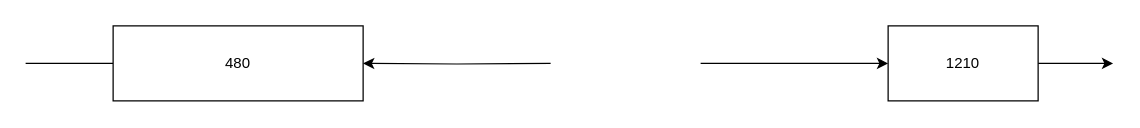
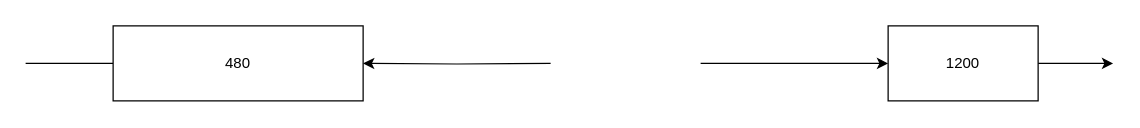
(963, 63) -> (963, 63)
